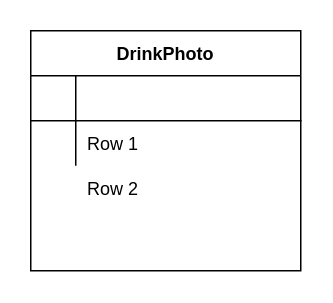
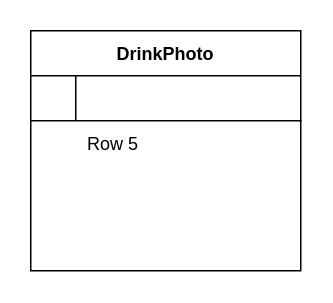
(110, 144) -> (110, 144)
(188, 188) -> none
